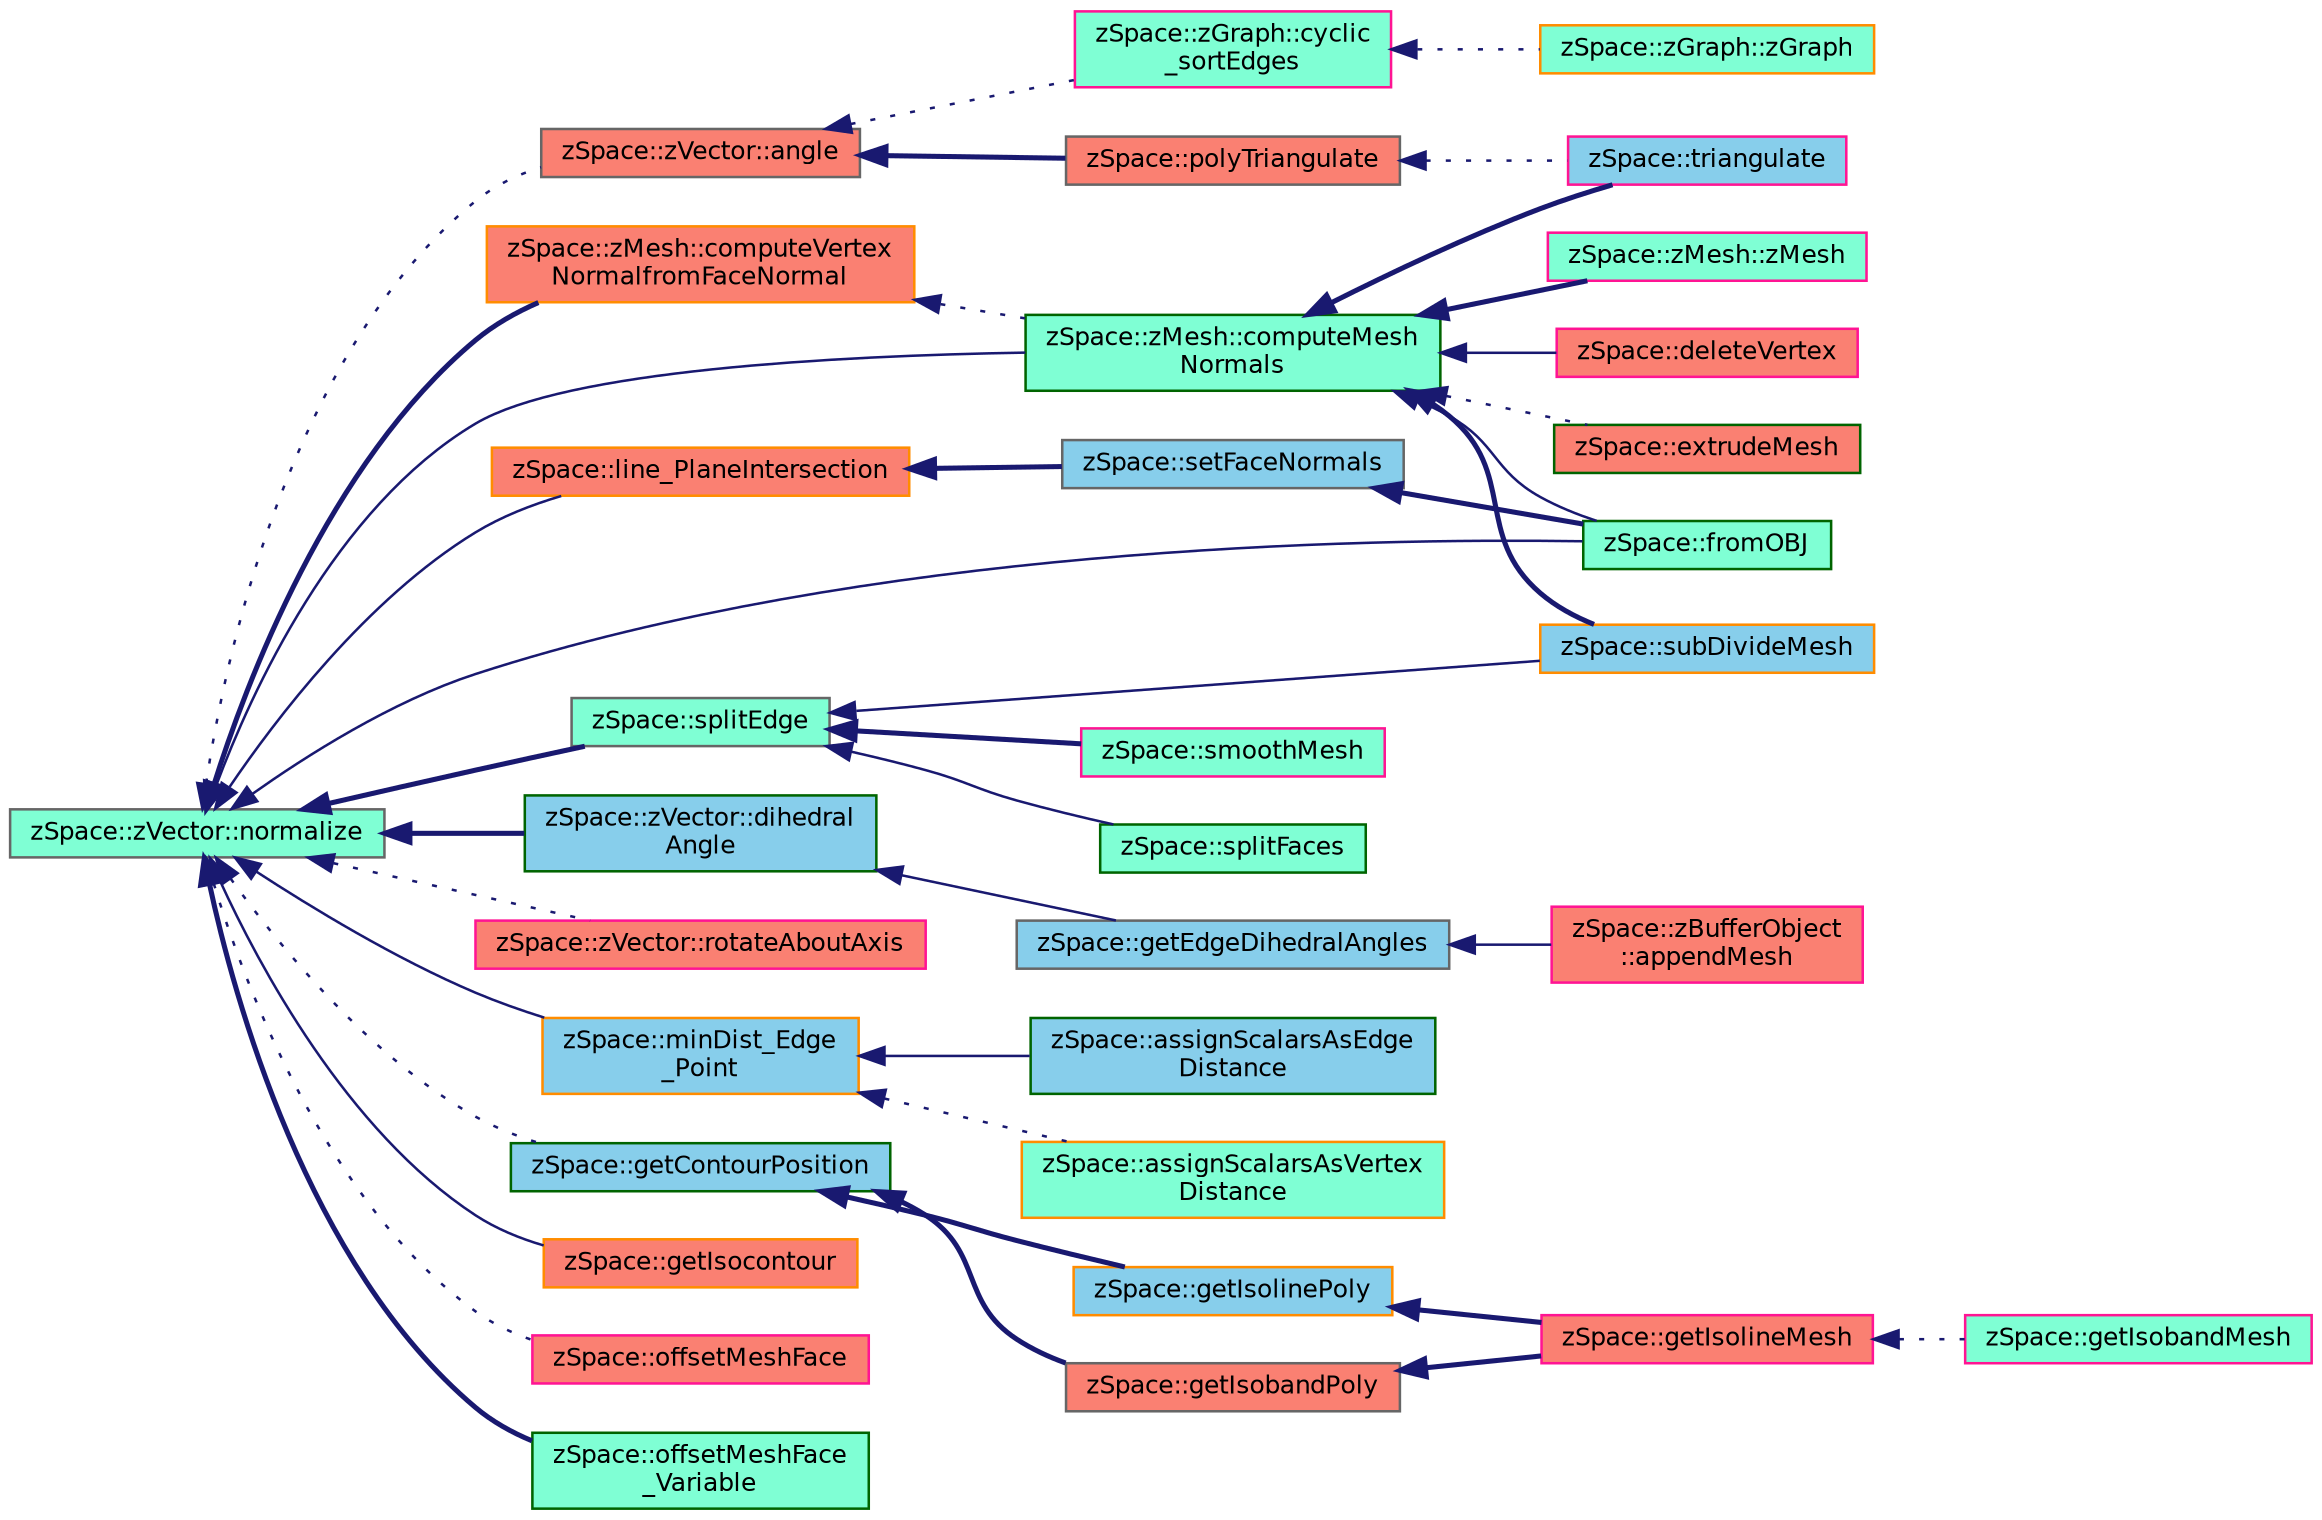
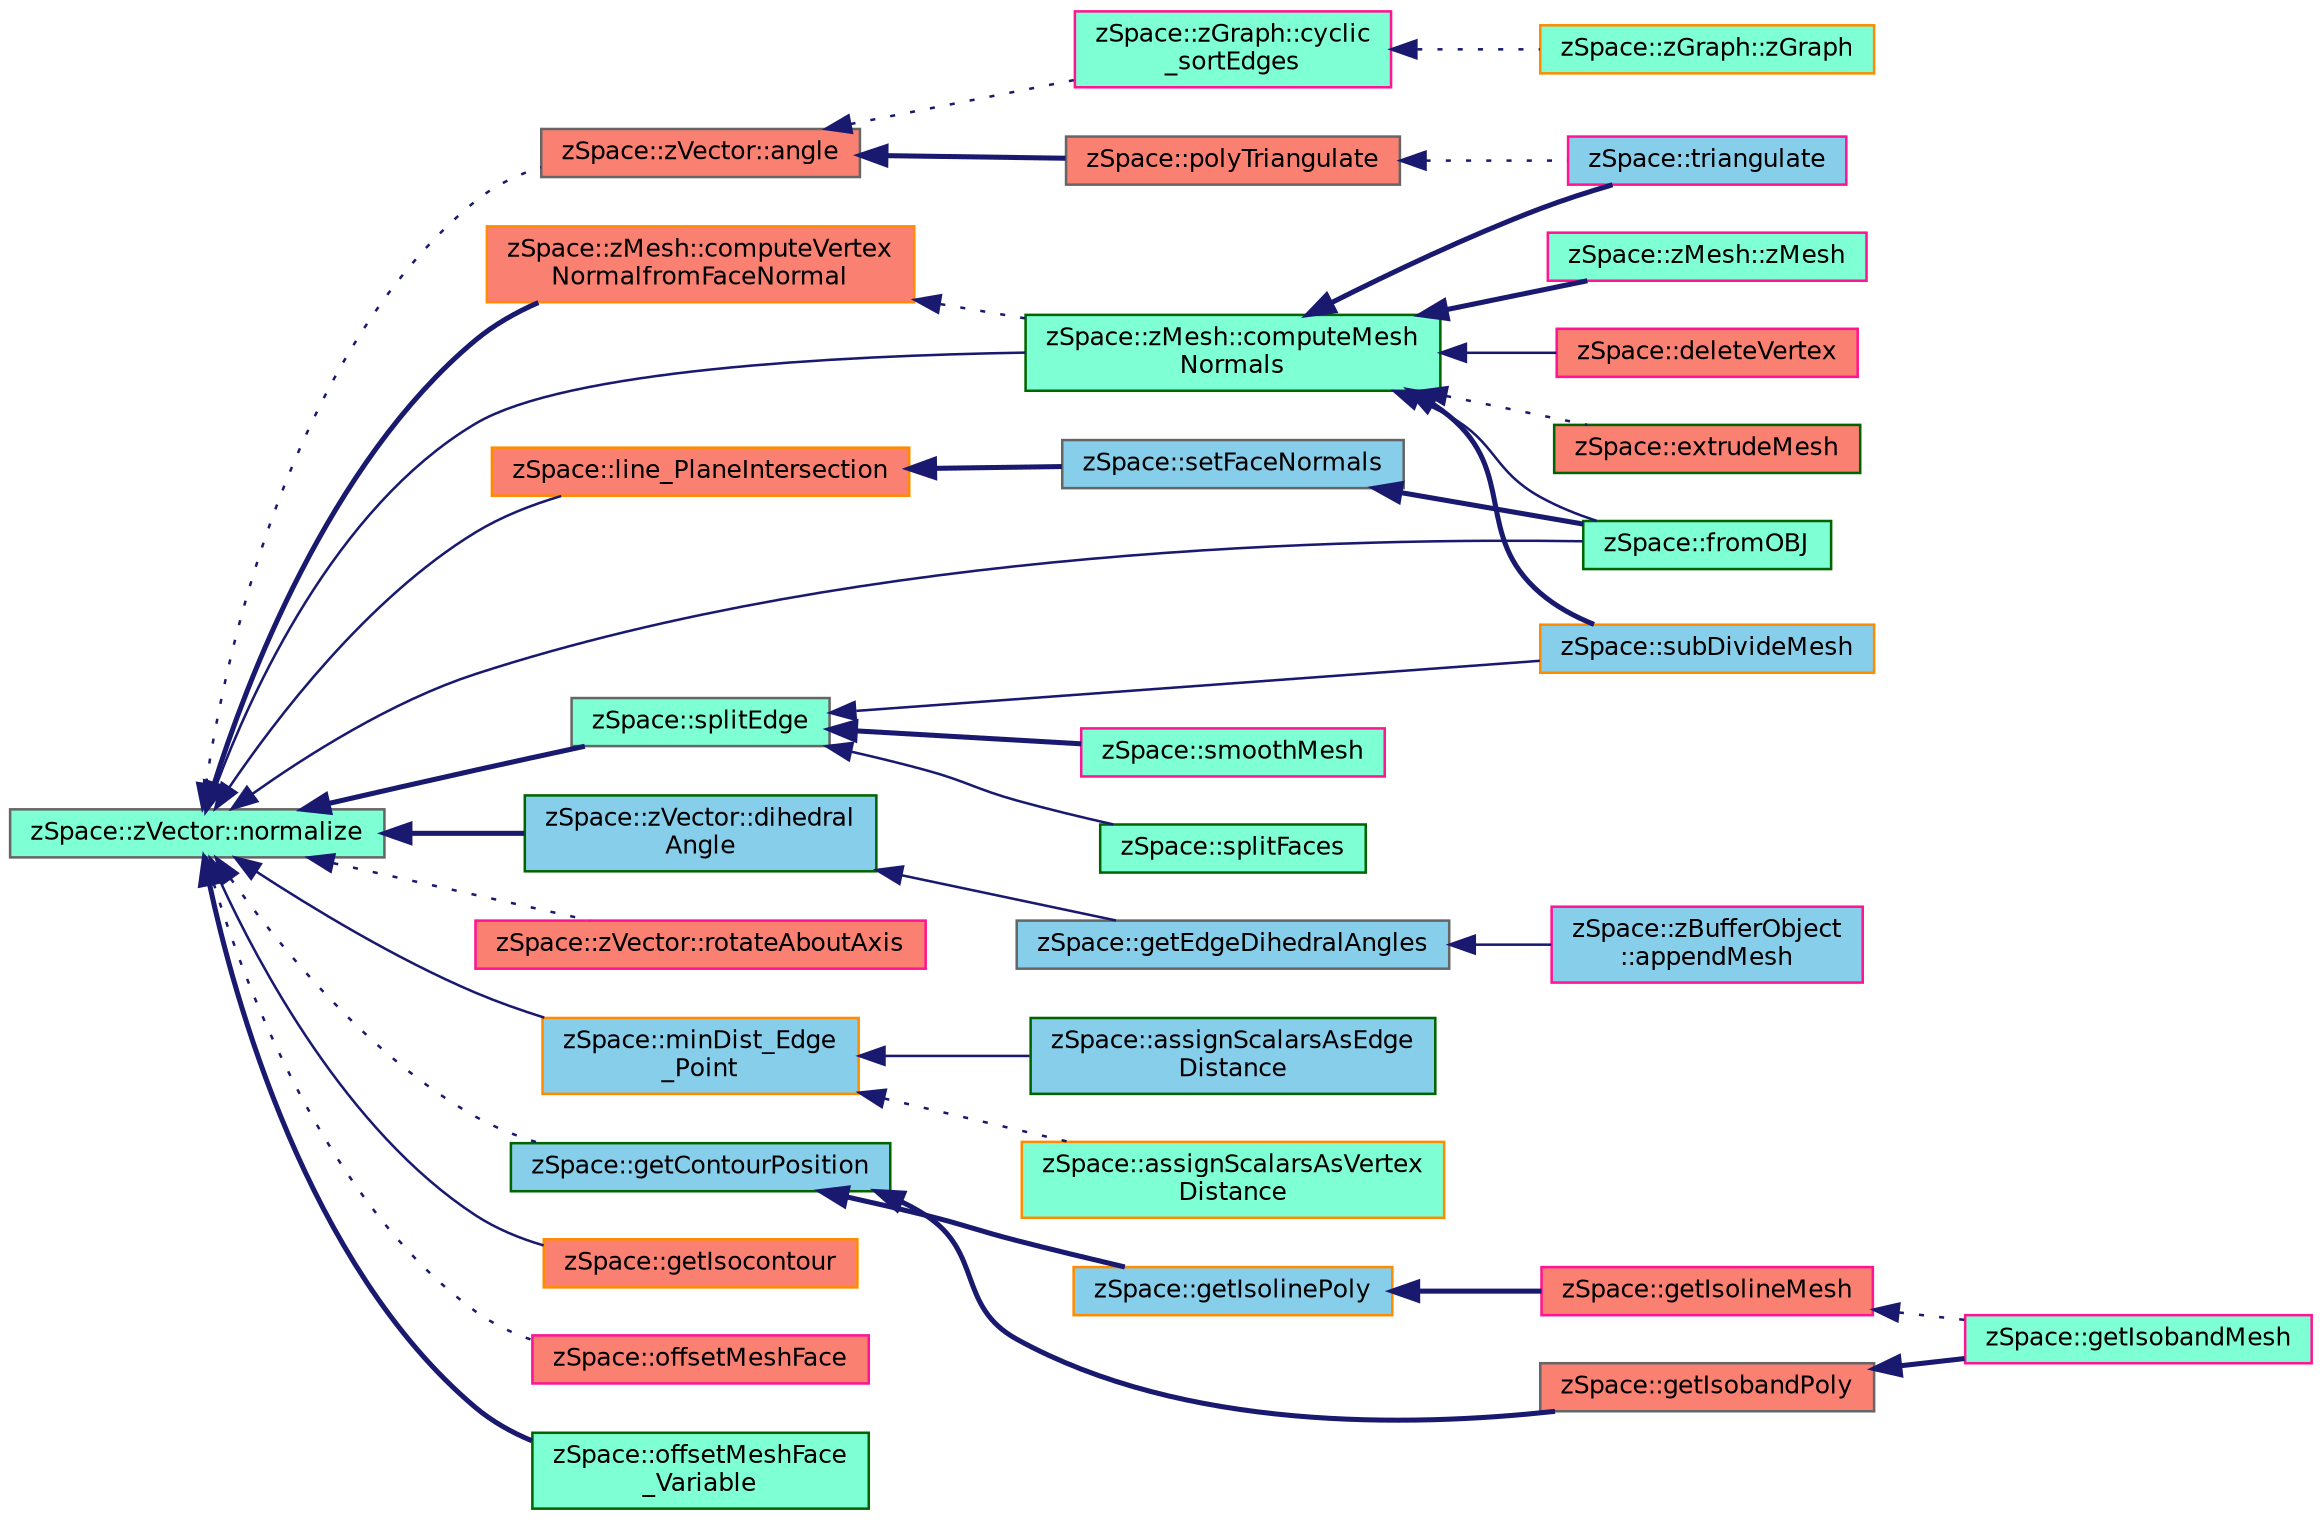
(1707, 945) -> (1707, 945)
(1484, 1362) -> (1932, 1362)
